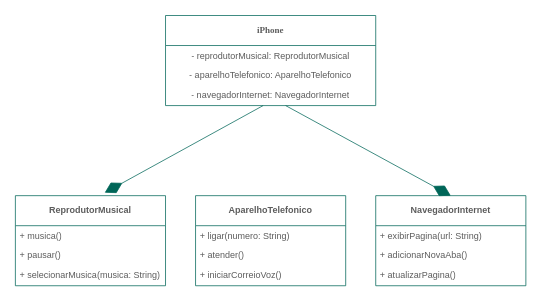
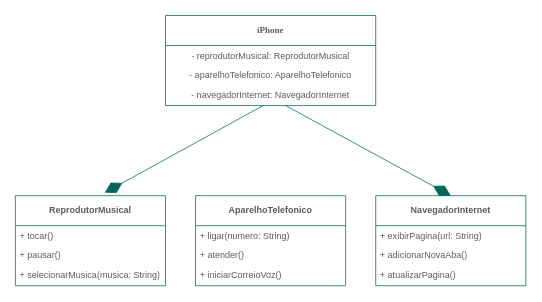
(43, 236) -> (41, 236)
